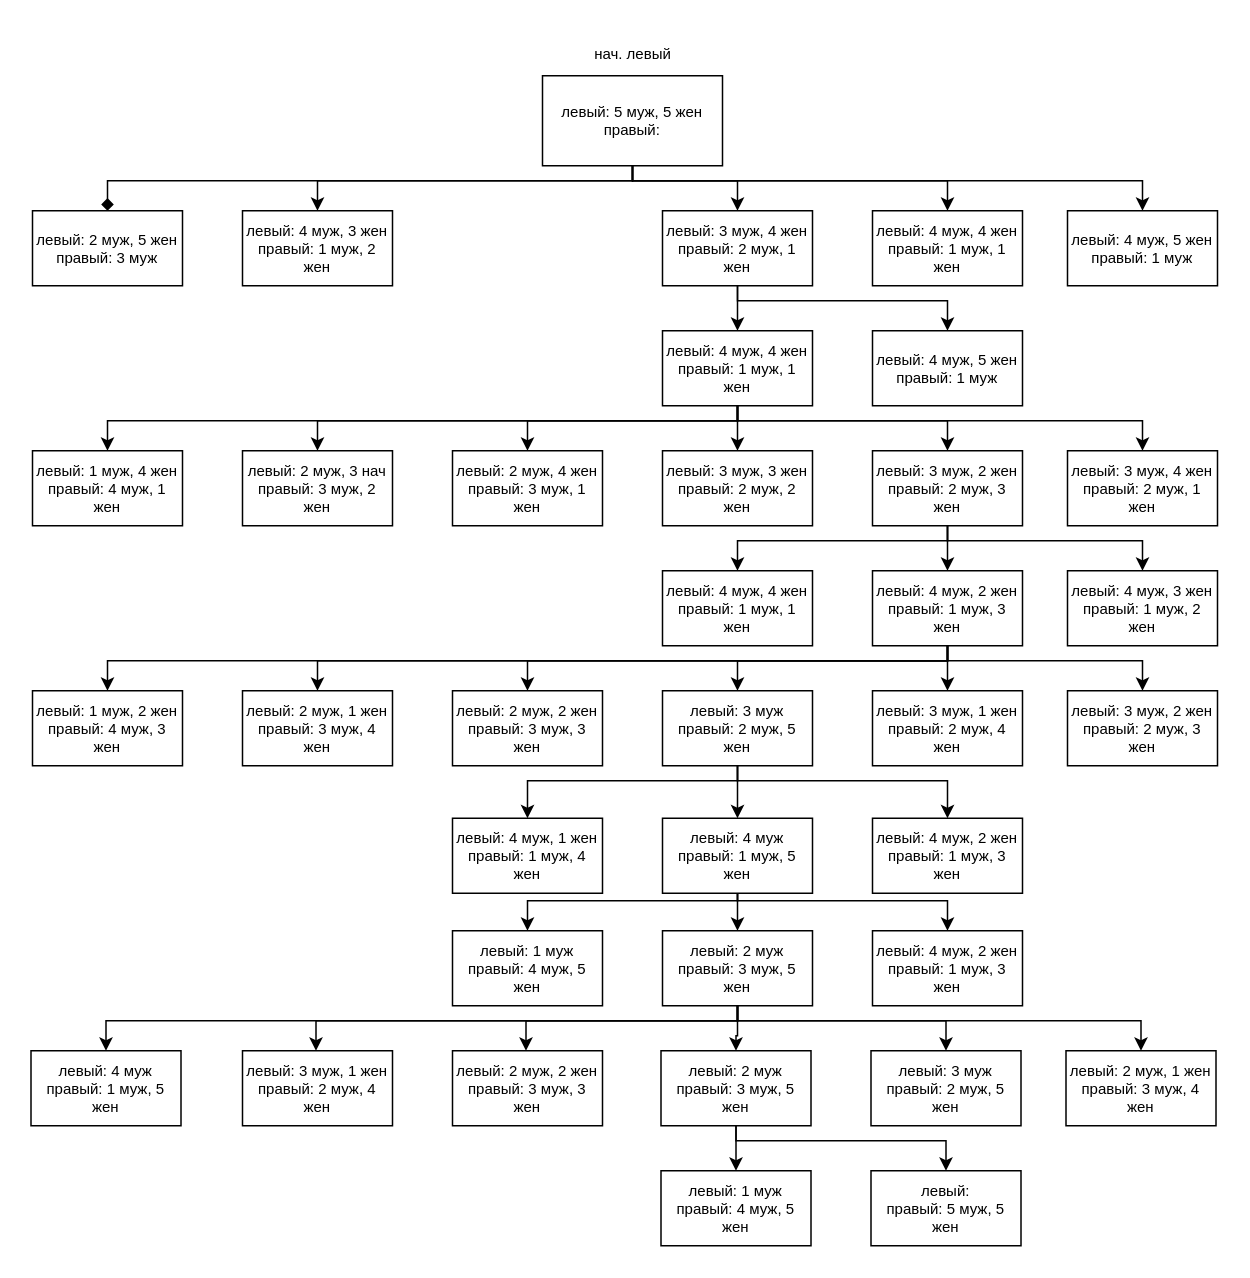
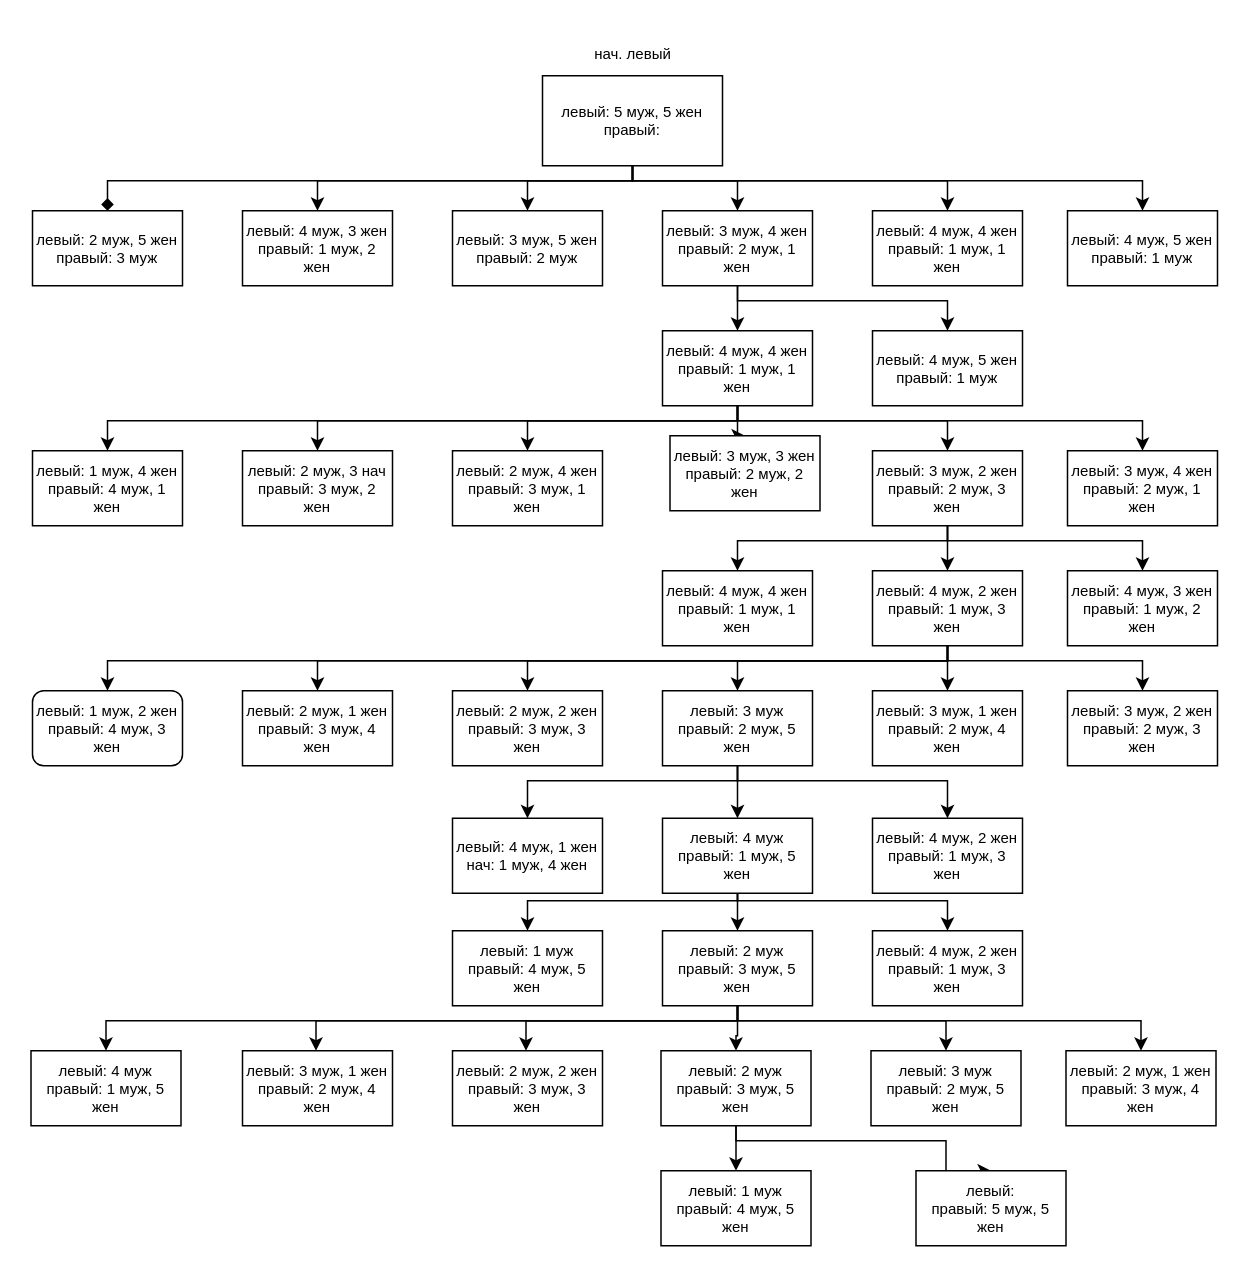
none -> (527, 191)
none -> (527, 248)
(737, 488) -> (745, 473)
(107, 728) -> (107, 728)
(527, 856) -> (527, 856)
(946, 1208) -> (991, 1208)
